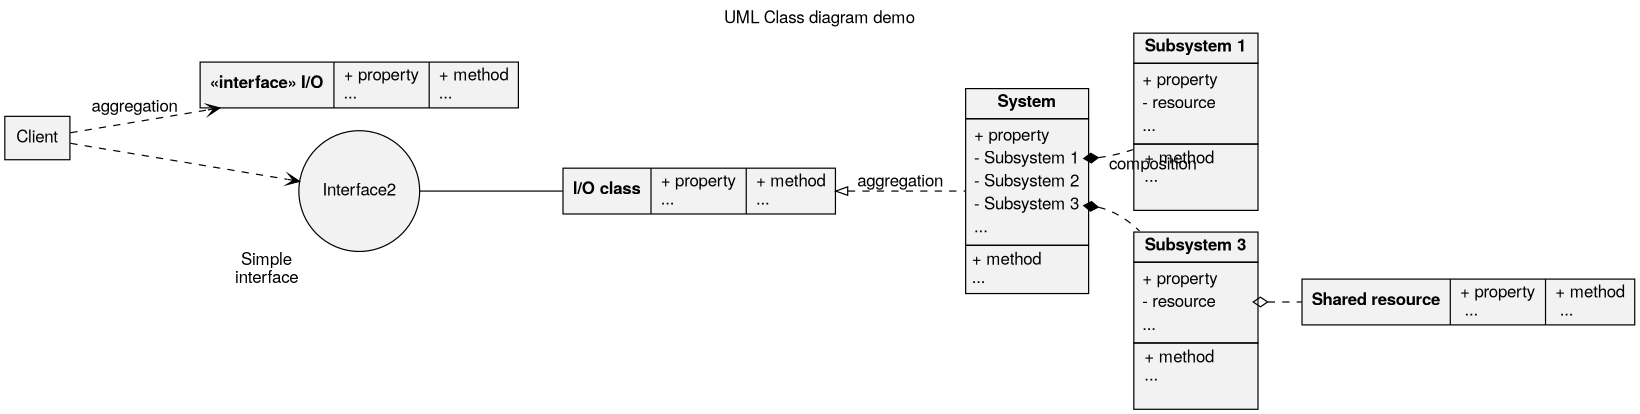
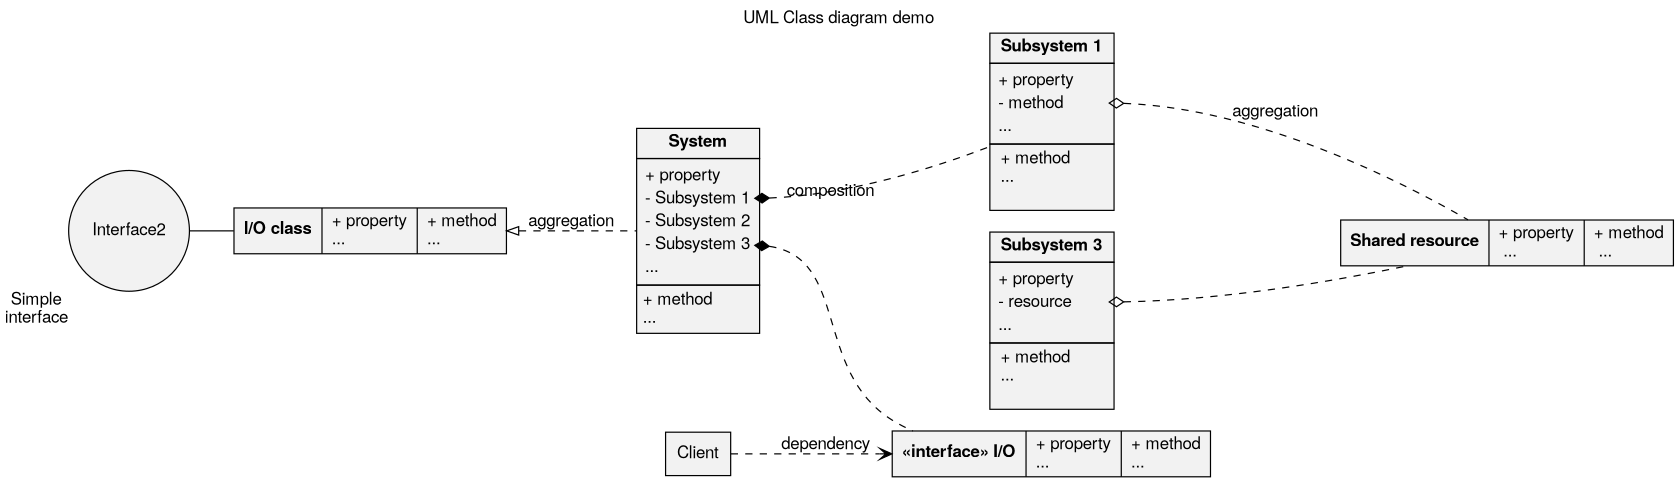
(1179, 103) -> (1031, 103)
(135, 107) -> (826, 445)
none -> (1302, 142)
(179, 161) -> none
(1121, 216) -> (837, 339)
